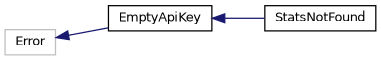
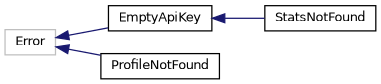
none -> (160, 66)
